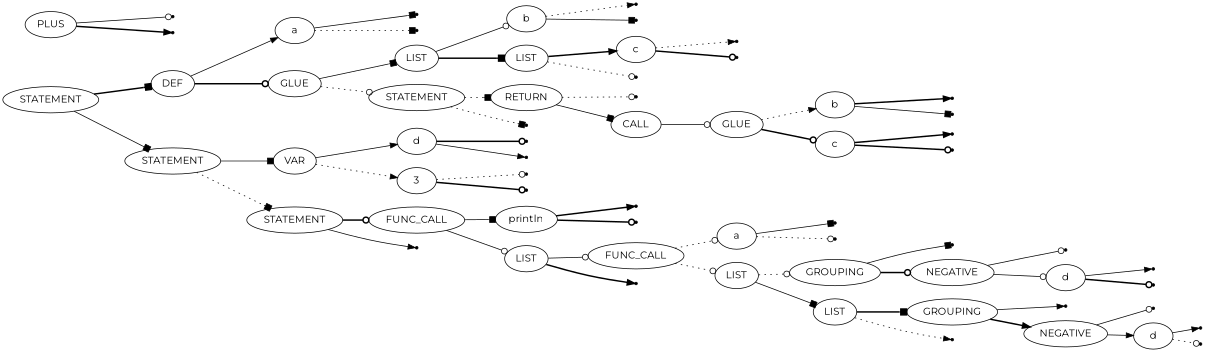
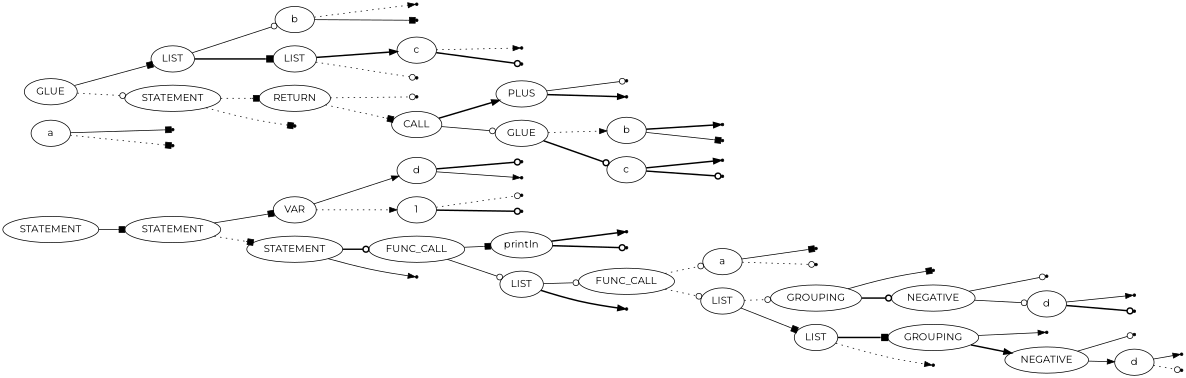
(173, 84) -> none
none -> (465, 110)
(581, 111) -> (356, 111)
(417, 181) -> (417, 210)
